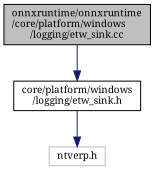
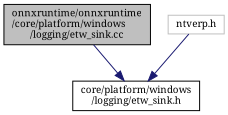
(77, 124) -> (172, 54)
